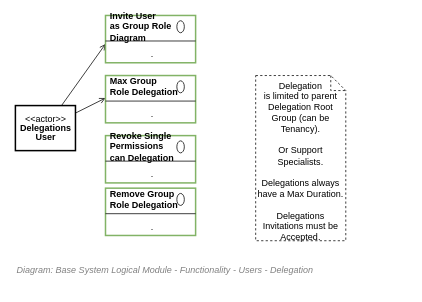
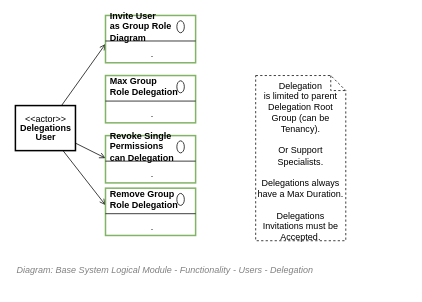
(89, 106) -> none
none -> (89, 150)
none -> (83, 177)
